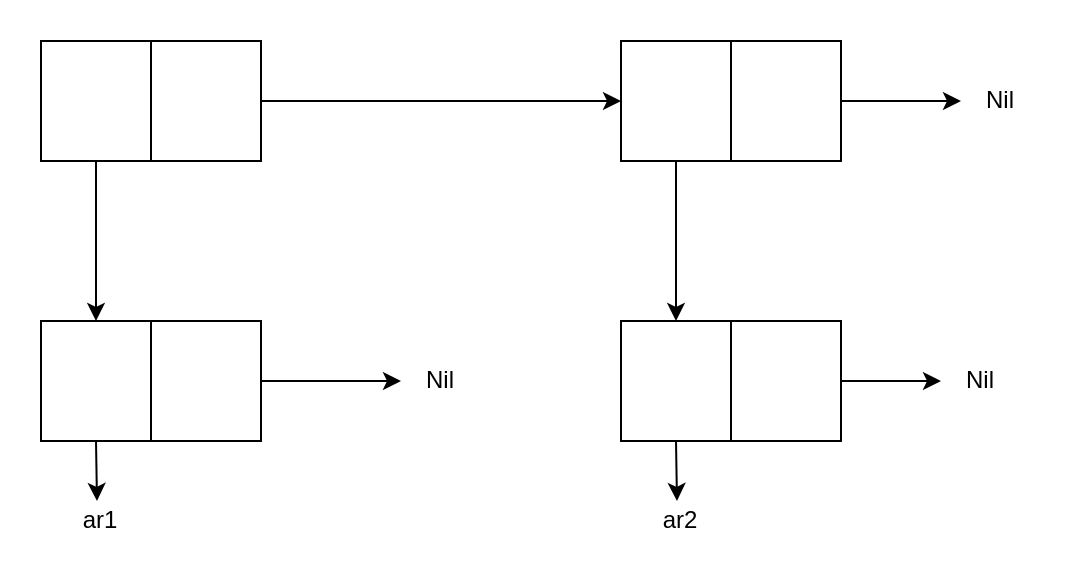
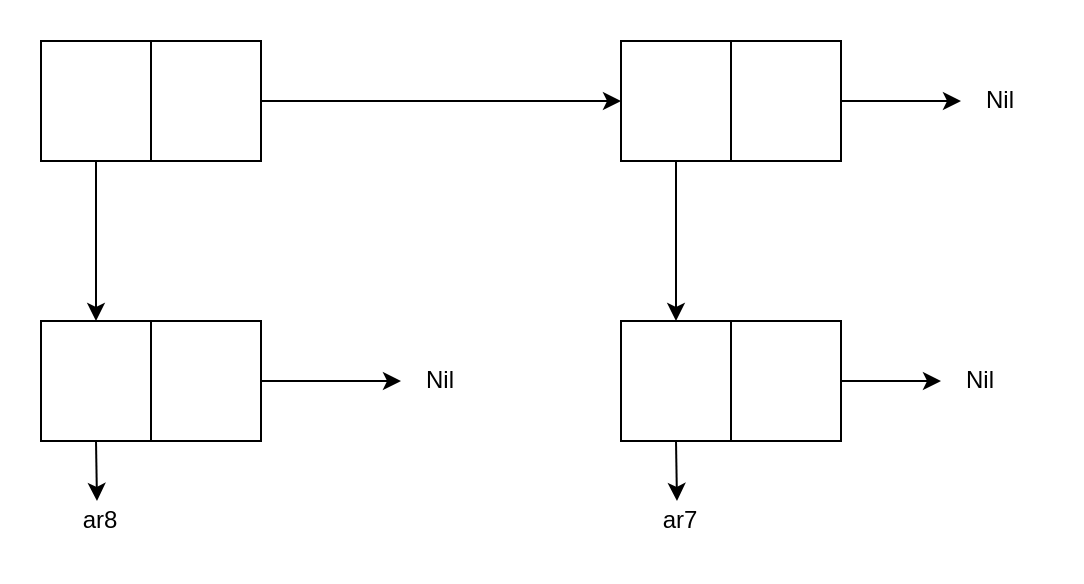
(101, 521) -> (101, 521)
(681, 521) -> (681, 521)
